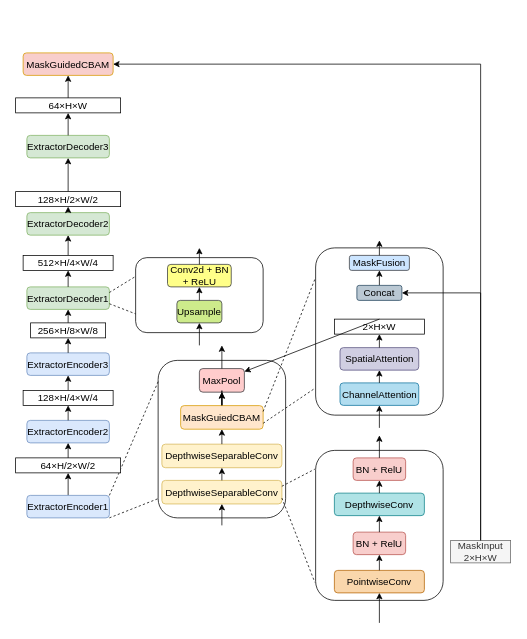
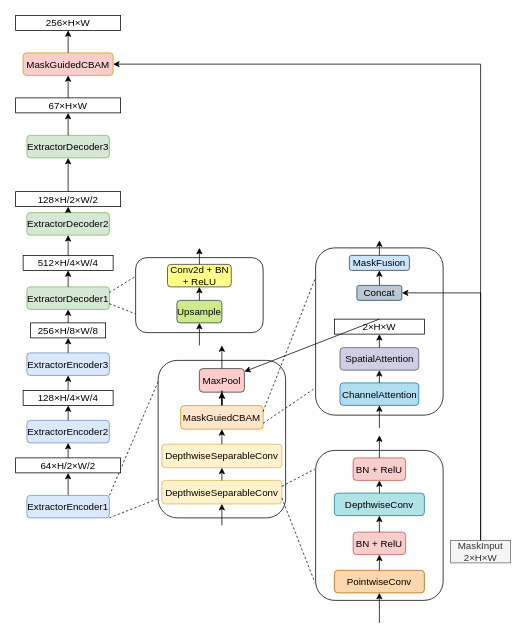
none -> (68, 23)
none -> (68, 37)
(68, 105) -> (68, 105)
